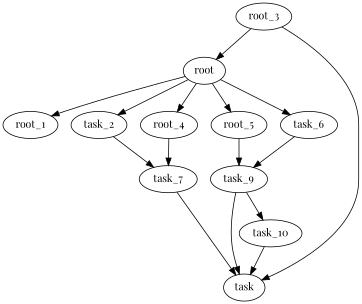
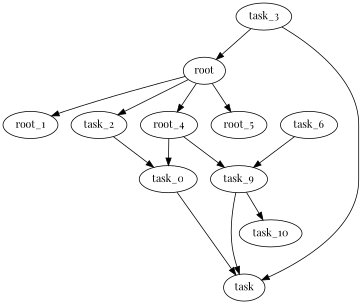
(264, 17) -> (264, 17)
(252, 95) -> none
(239, 148) -> (201, 150)
(168, 179) -> (168, 179)
(259, 257) -> none
